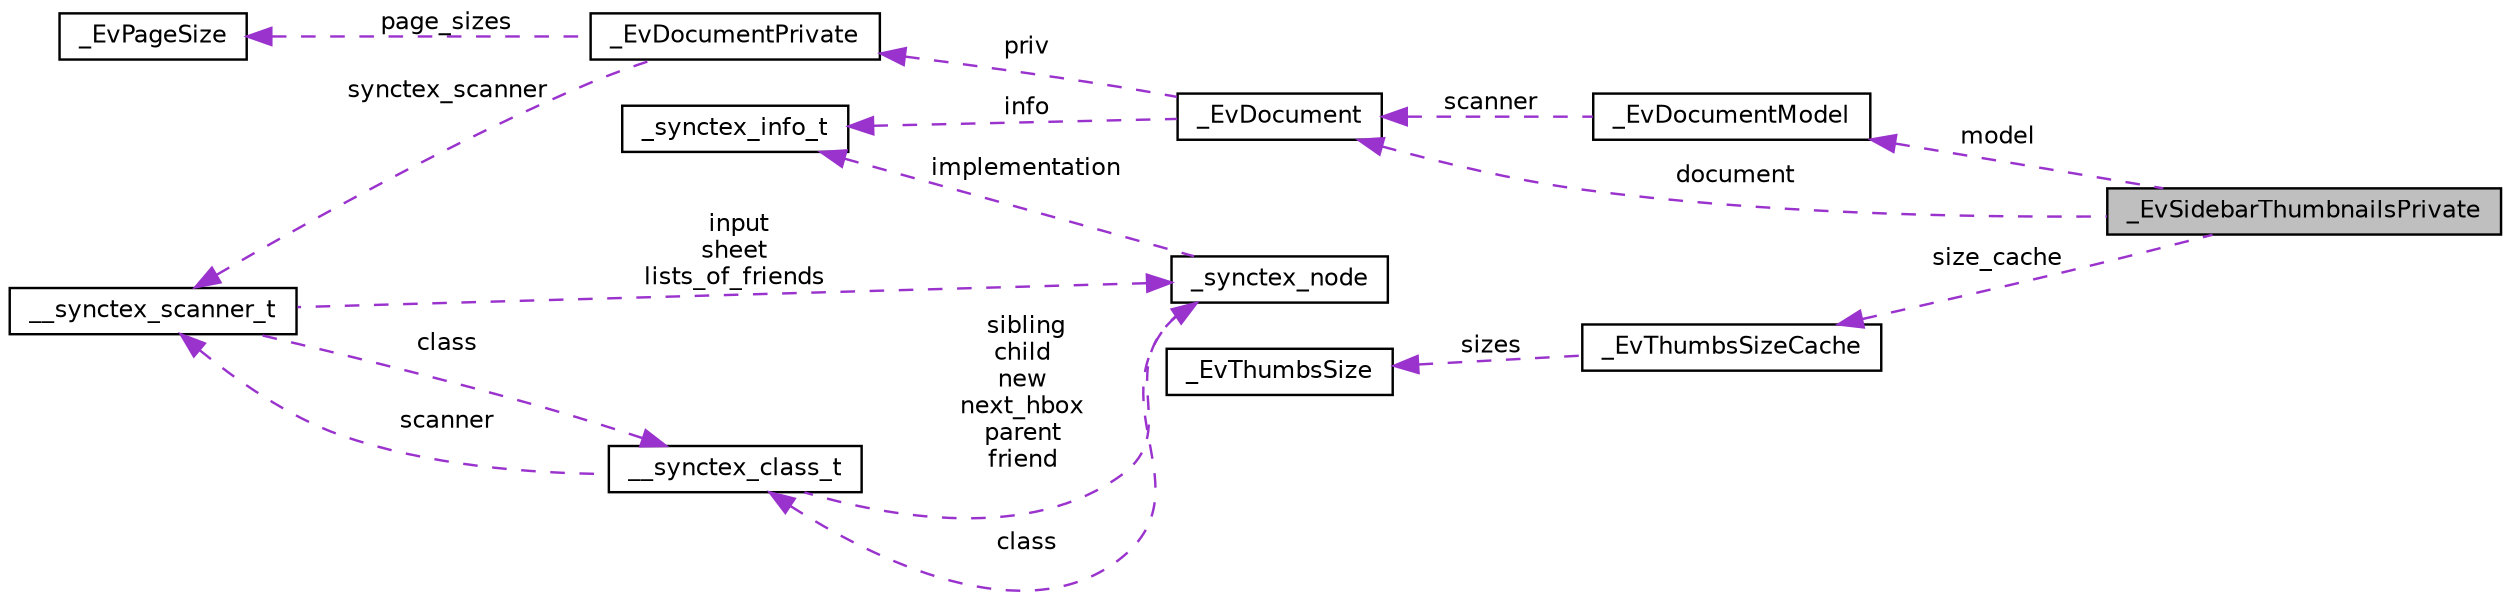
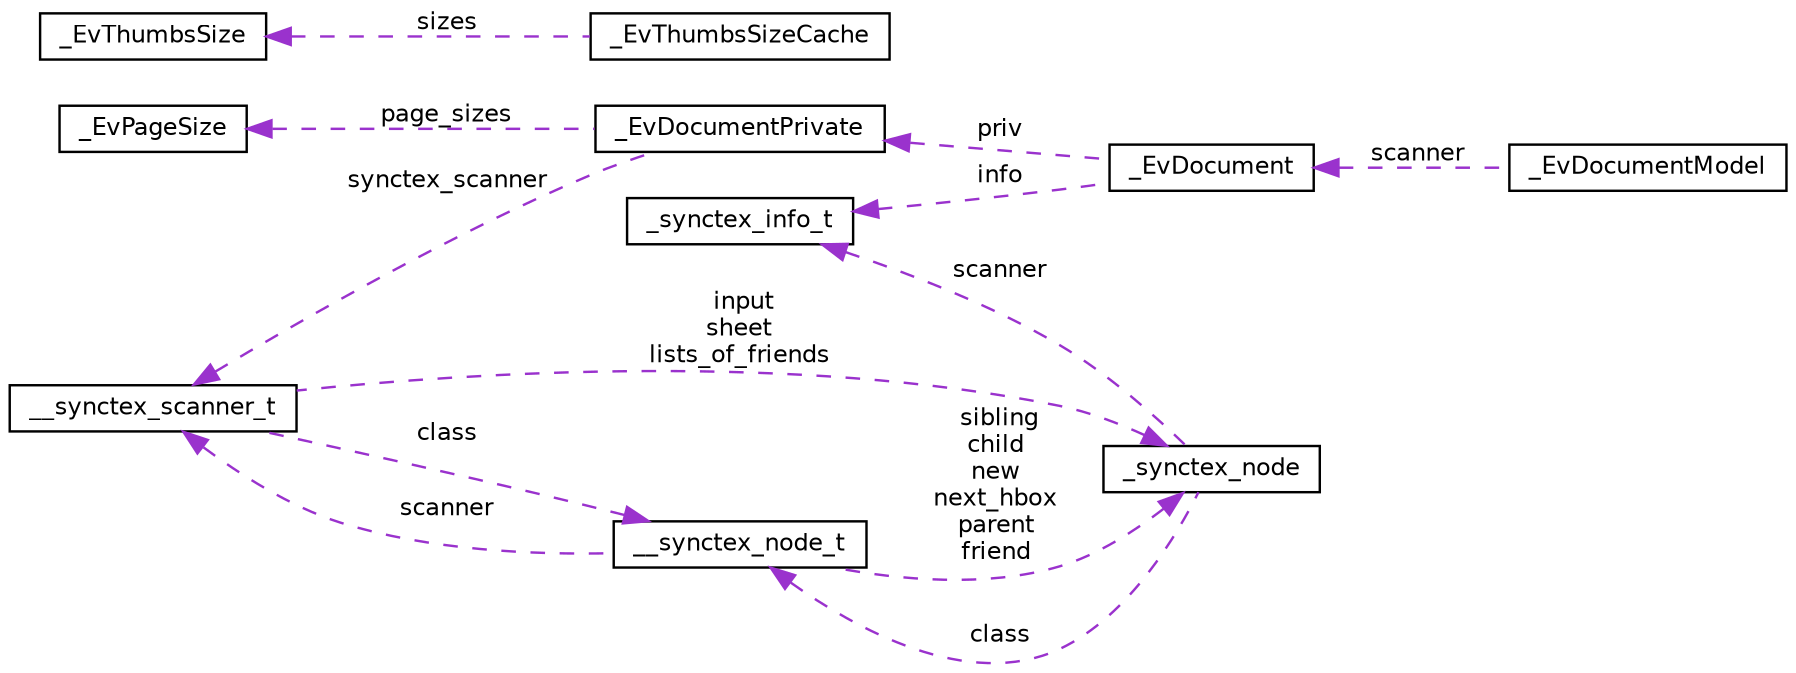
(1023, 169) -> (997, 271)
(2304, 211) -> none
(735, 469) -> (740, 544)
